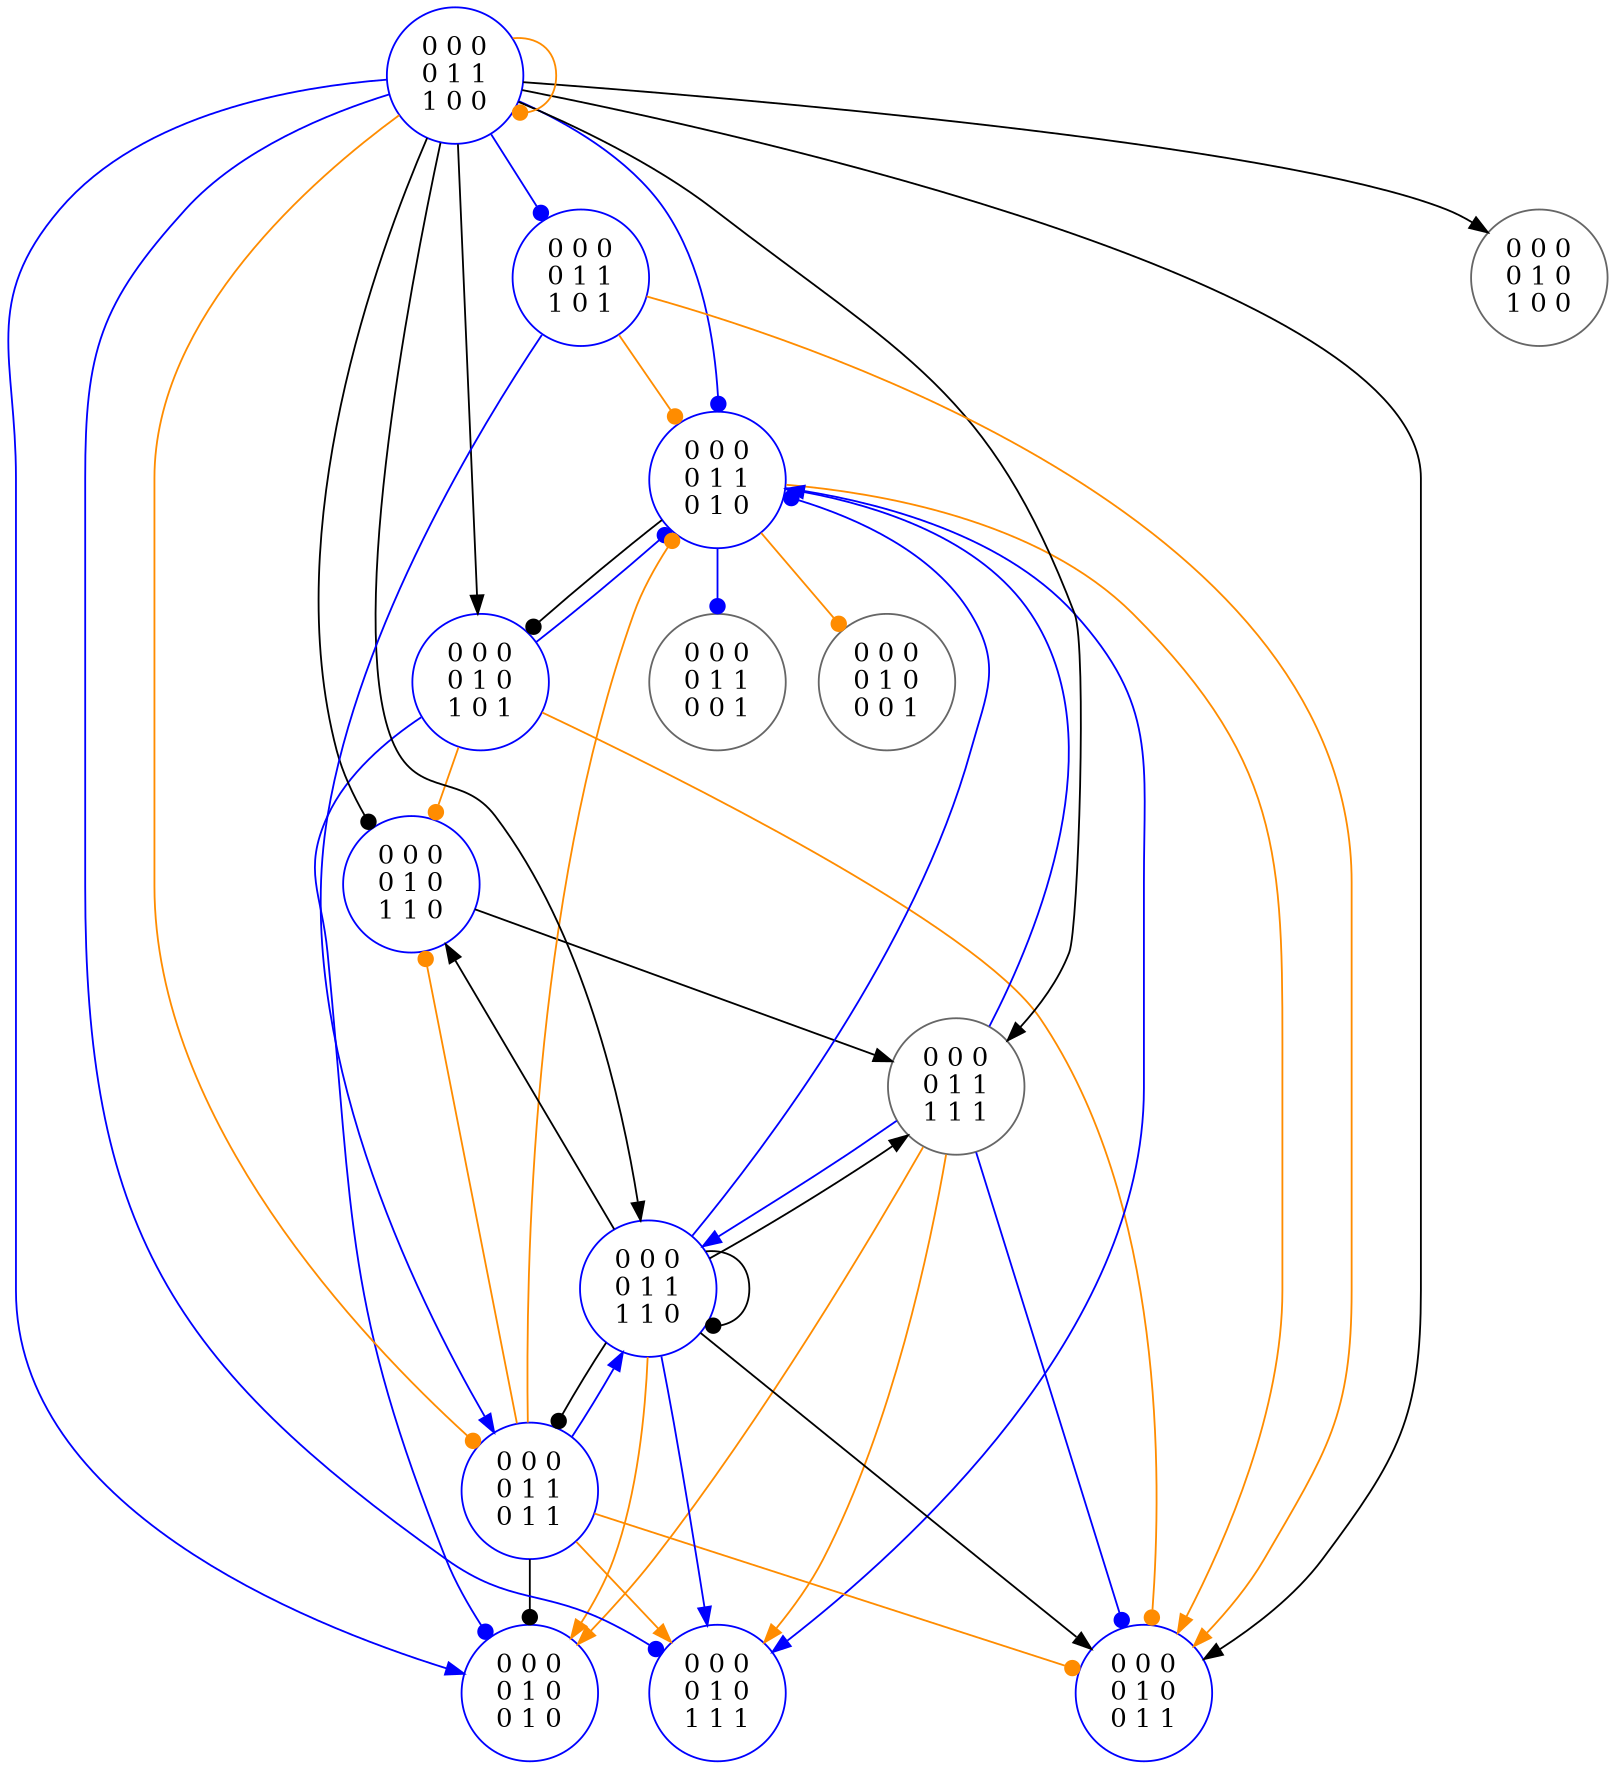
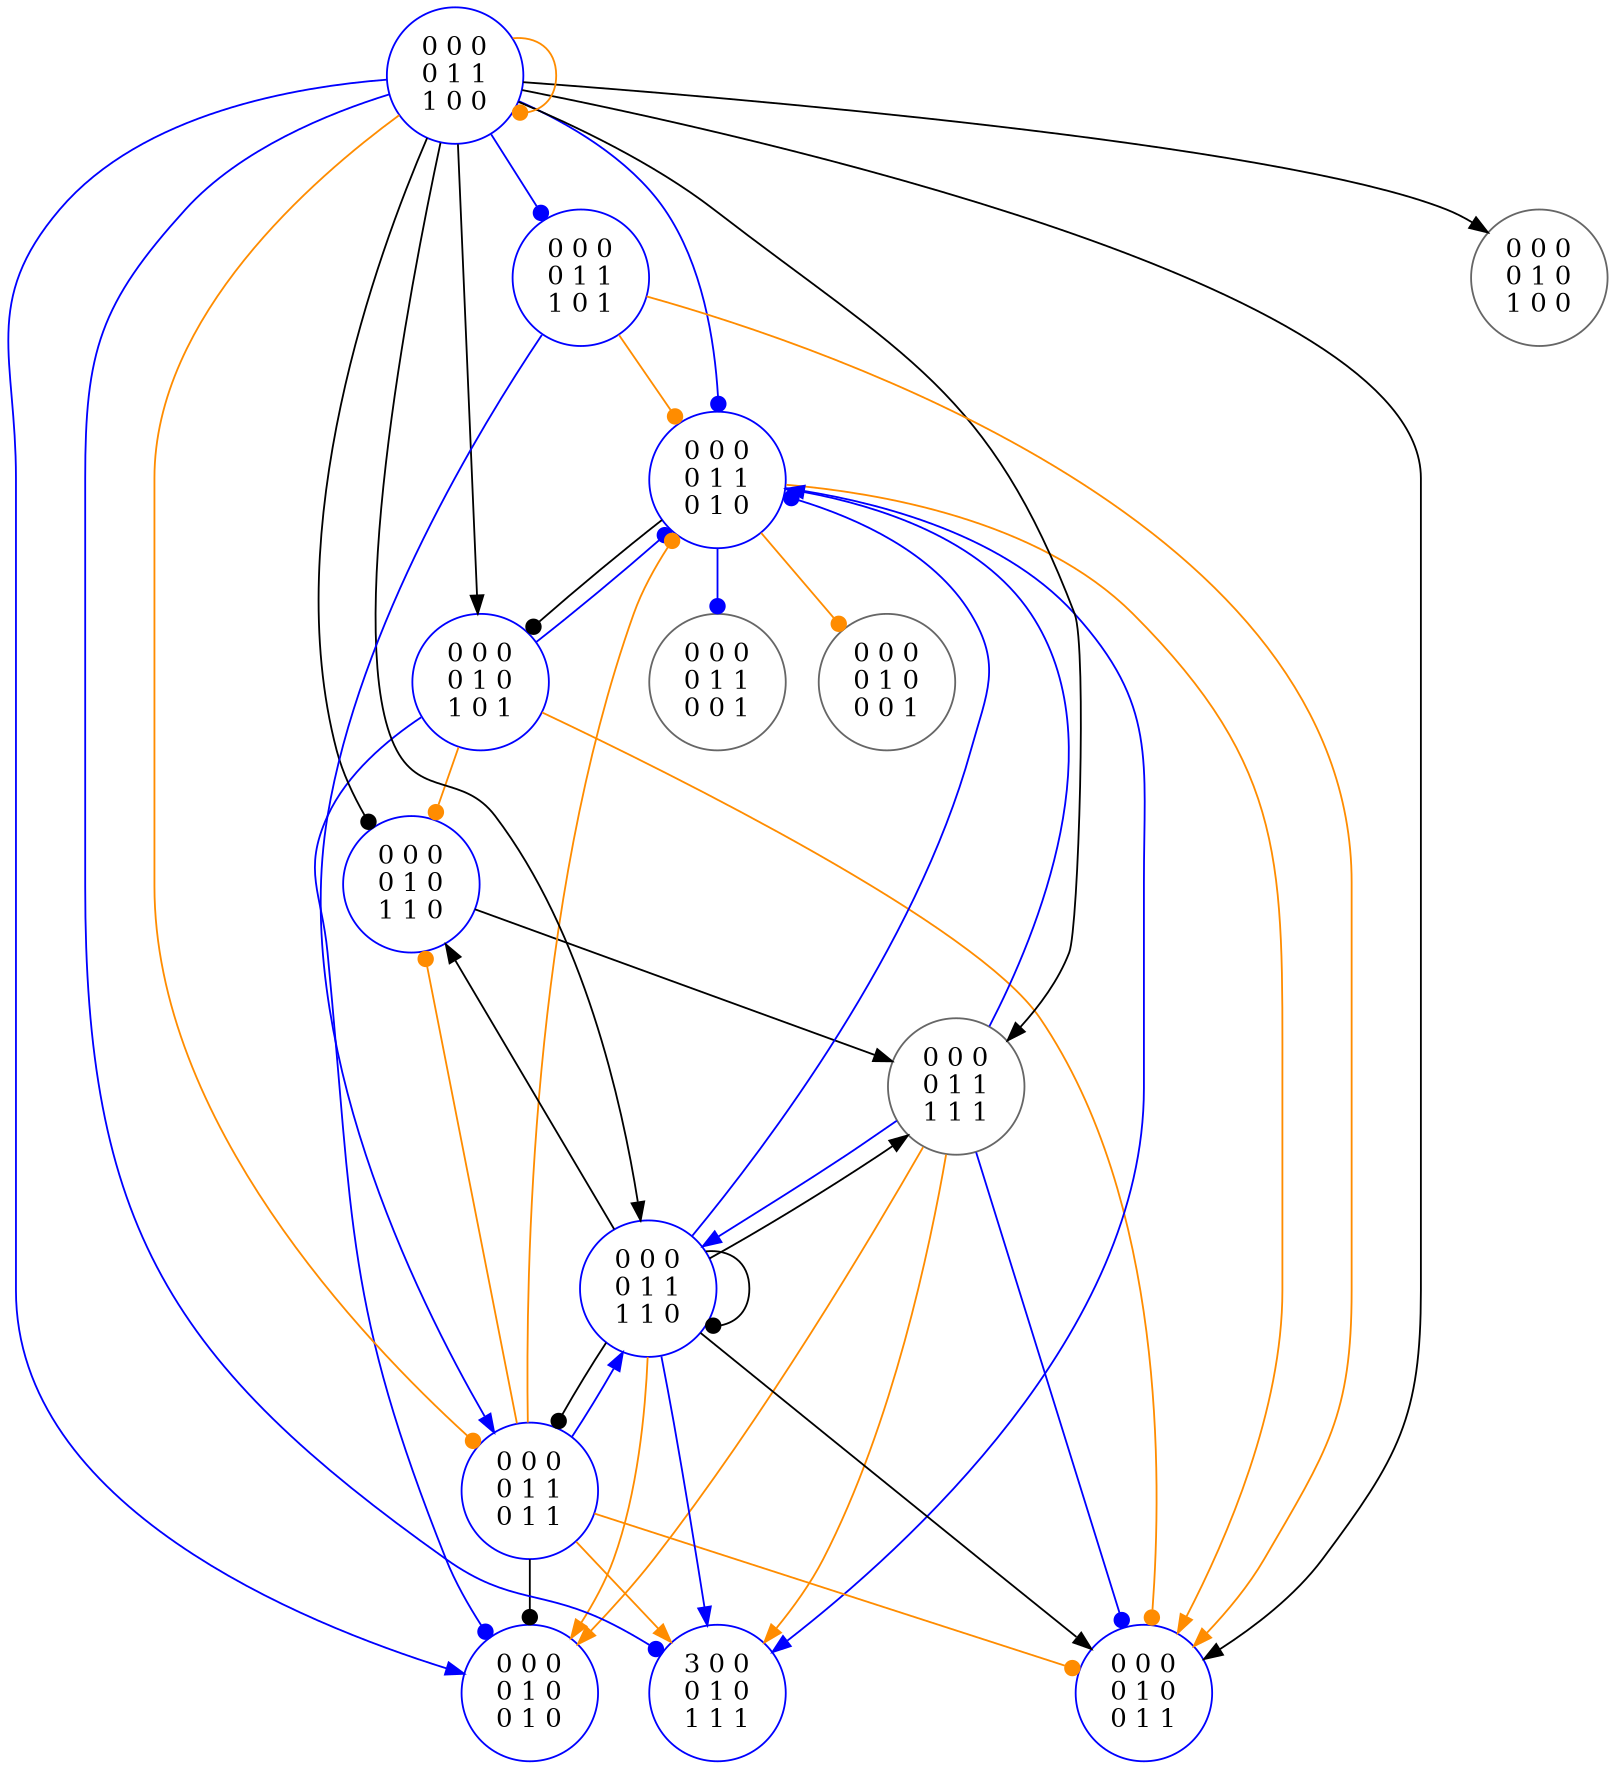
(717, 1693) -> (717, 1693)
